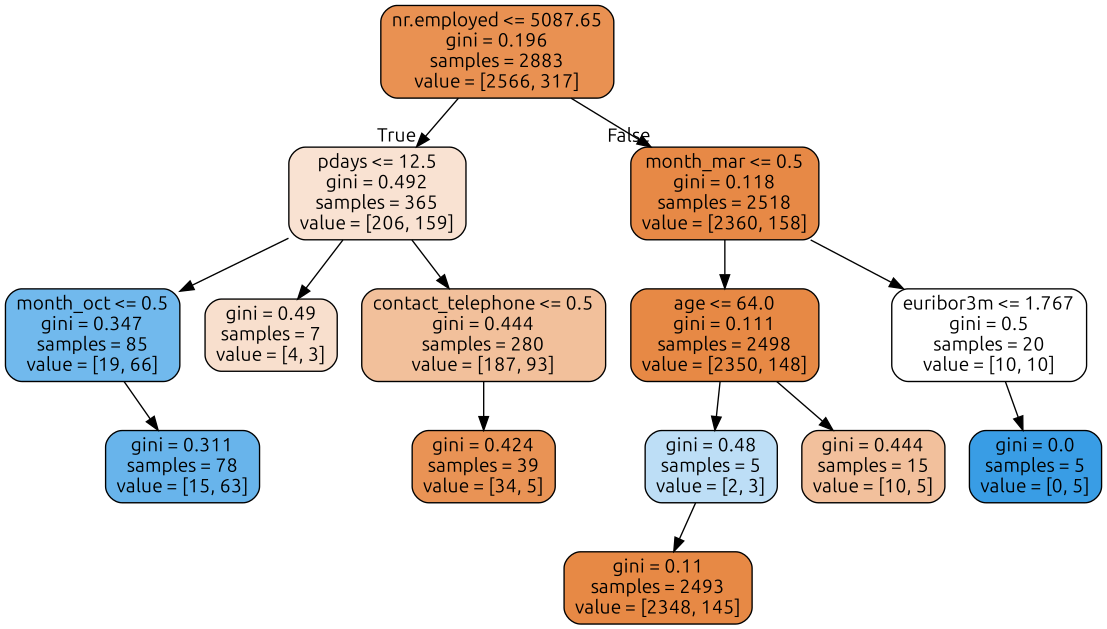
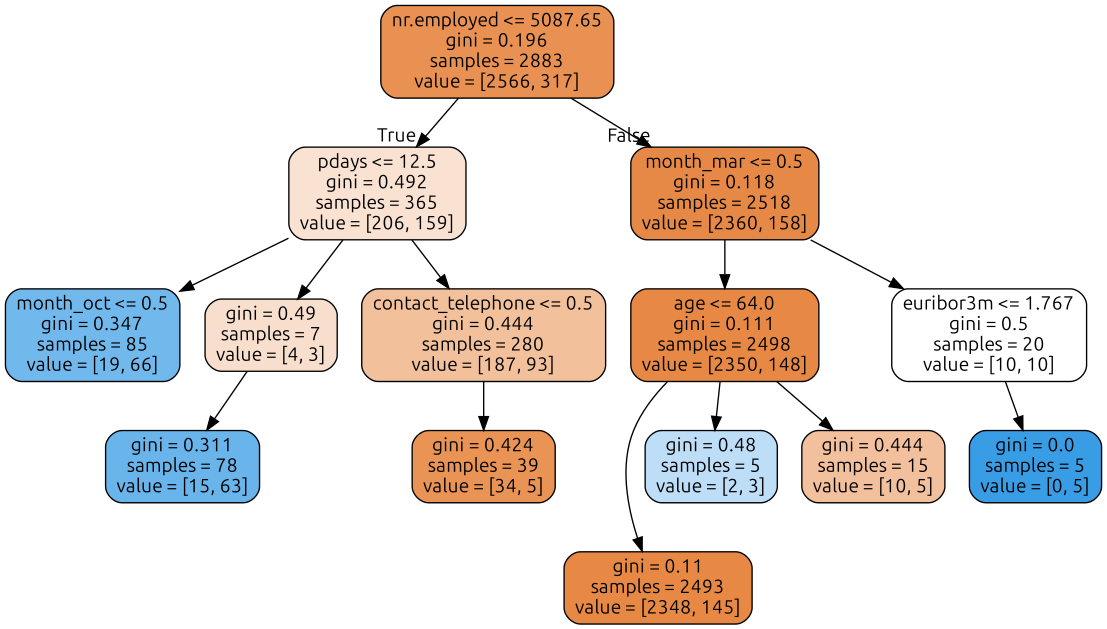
(137, 400) -> (231, 395)
(688, 521) -> (627, 455)
